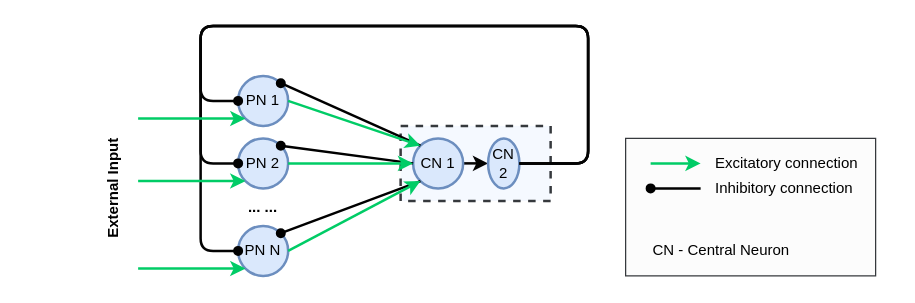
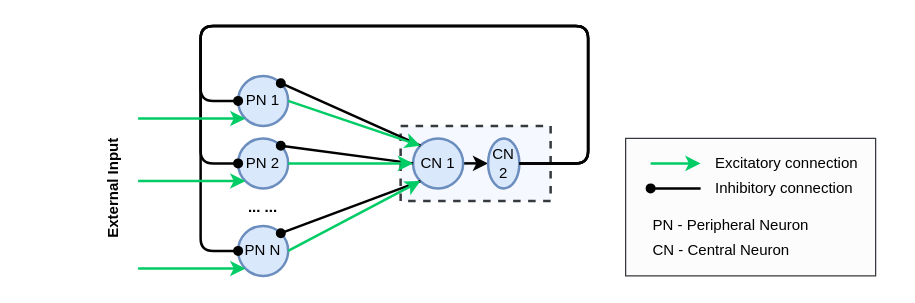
none -> (751, 226)
